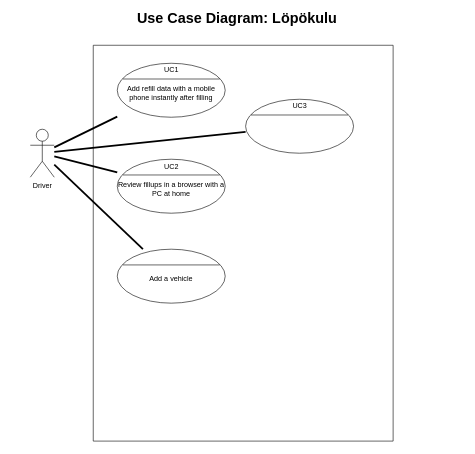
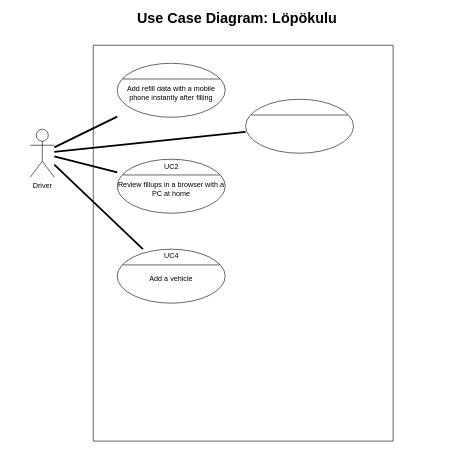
(171, 70) -> none
(300, 106) -> none
none -> (171, 256)
